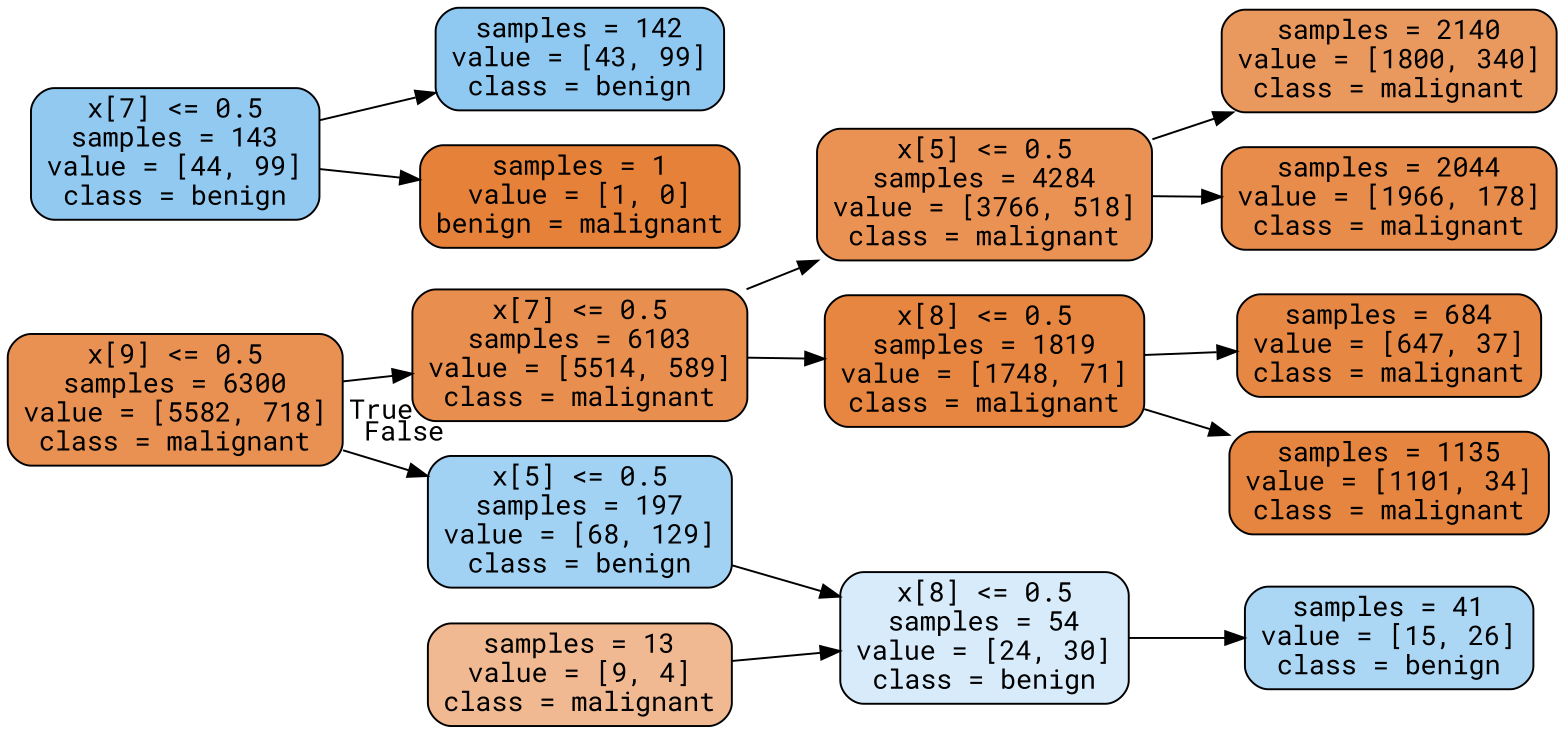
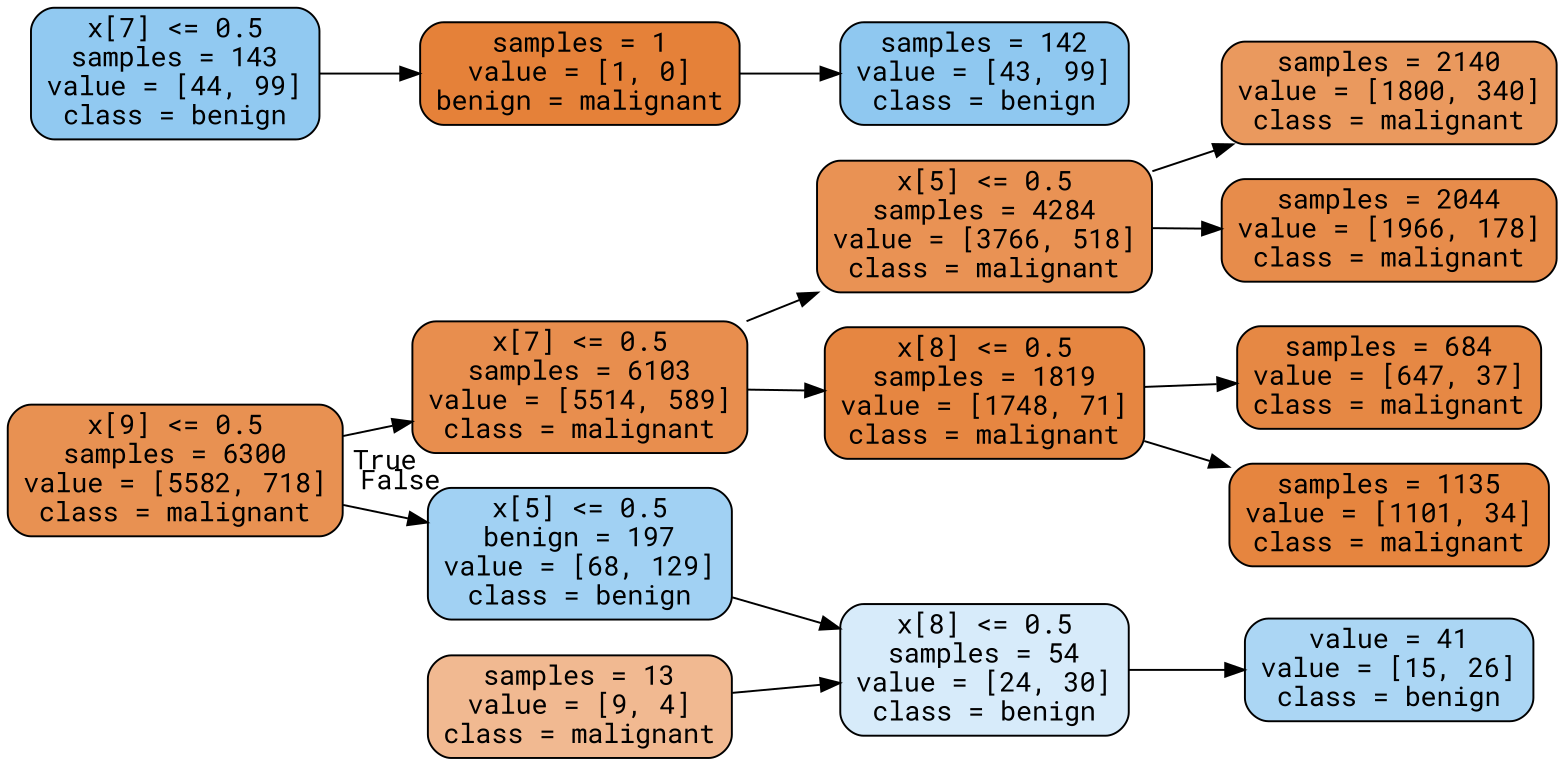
(368, 109) -> (780, 74)
(580, 522) -> (580, 554)
(1389, 638) -> (1389, 670)
